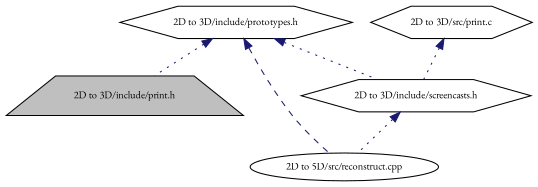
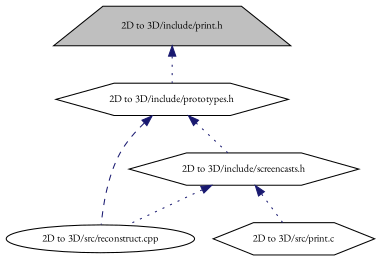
(179, 60) -> (172, 70)
(432, 64) -> (272, 208)
(344, 167) -> (100, 239)
